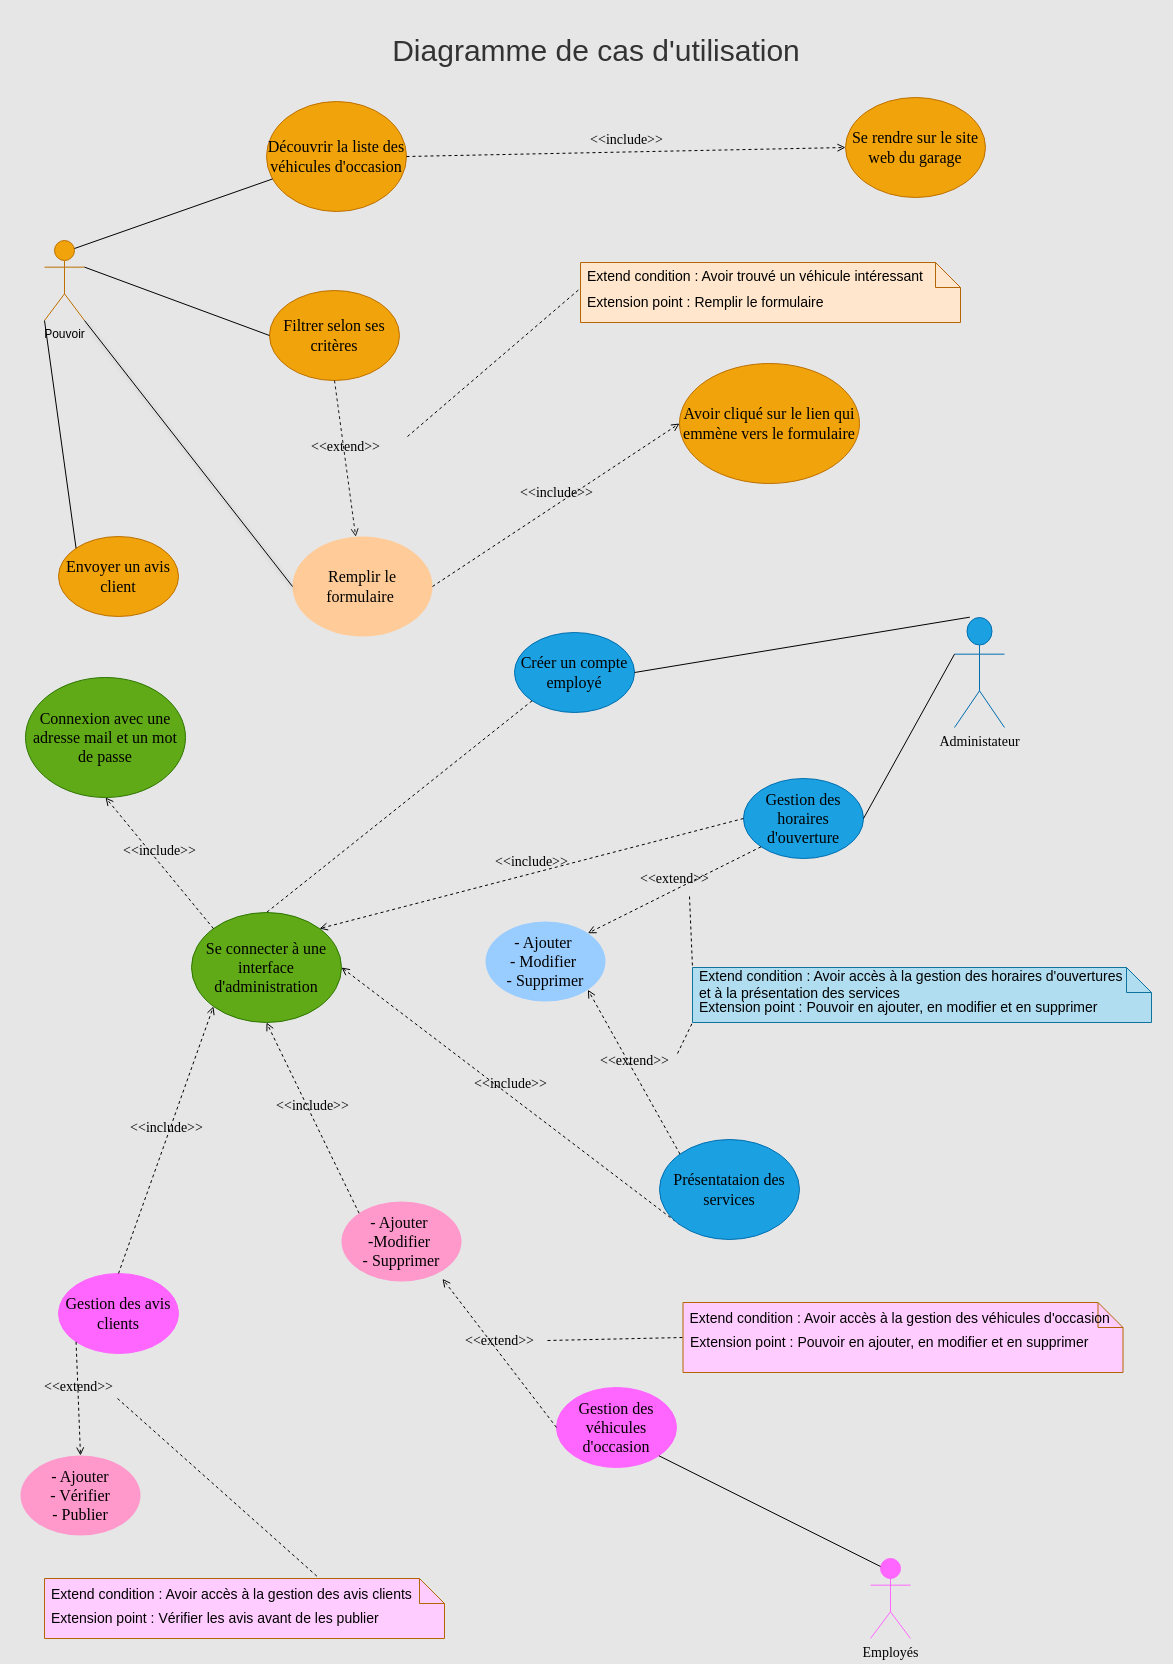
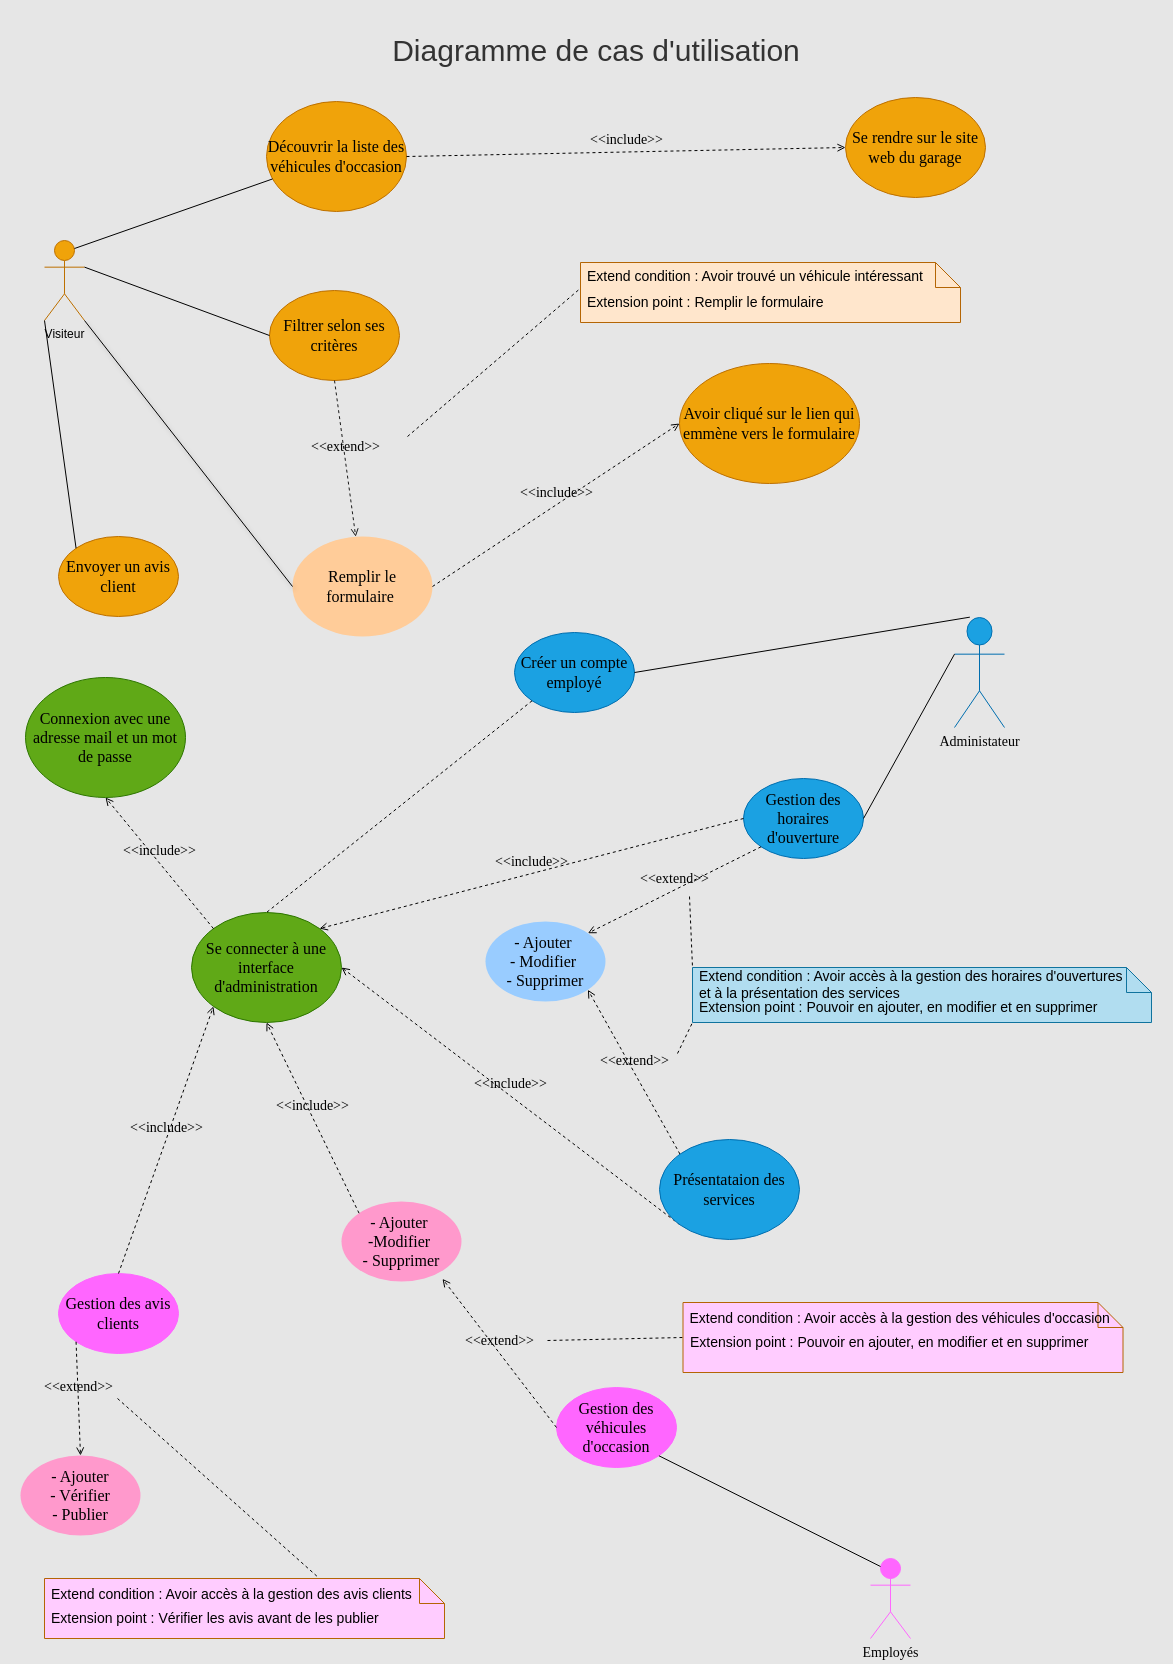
(65, 335) -> (65, 335)
